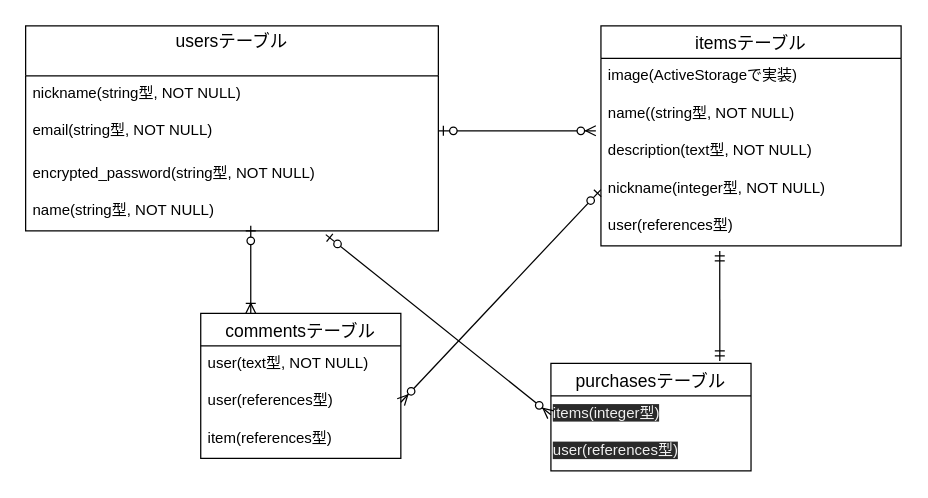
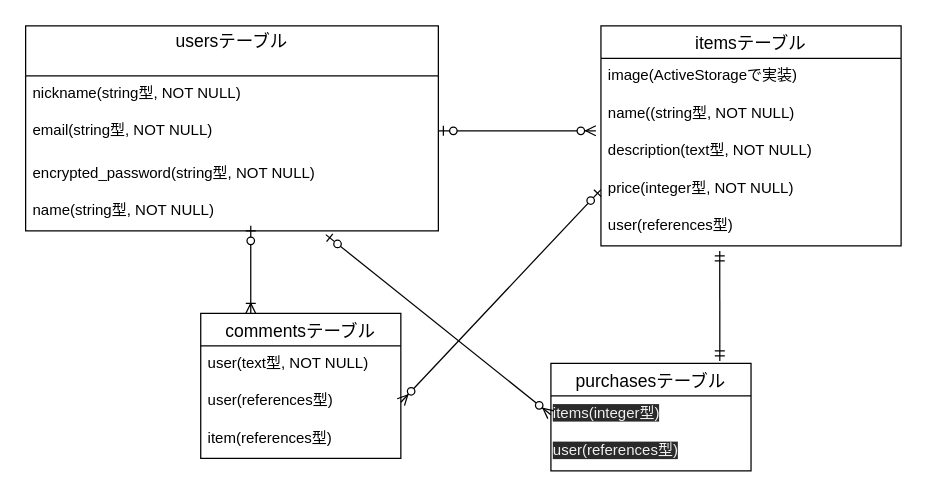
(719, 188) -> (706, 188)
